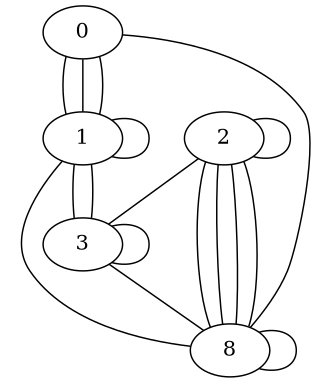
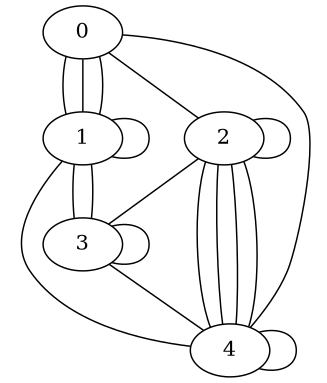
none -> (154, 85)
(230, 350) -> (230, 350)
